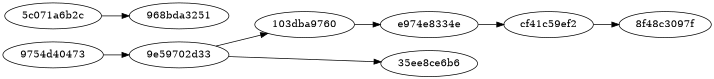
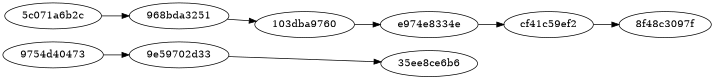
(238, 41) -> (238, 20)
